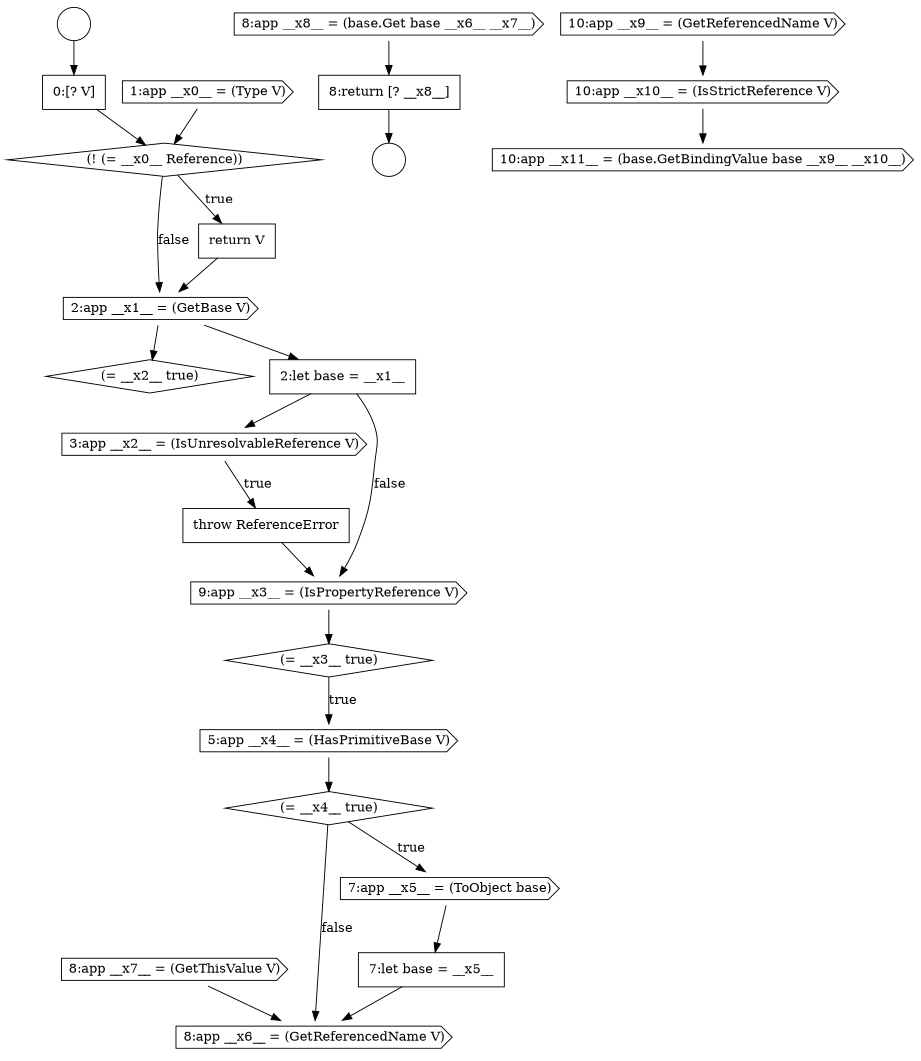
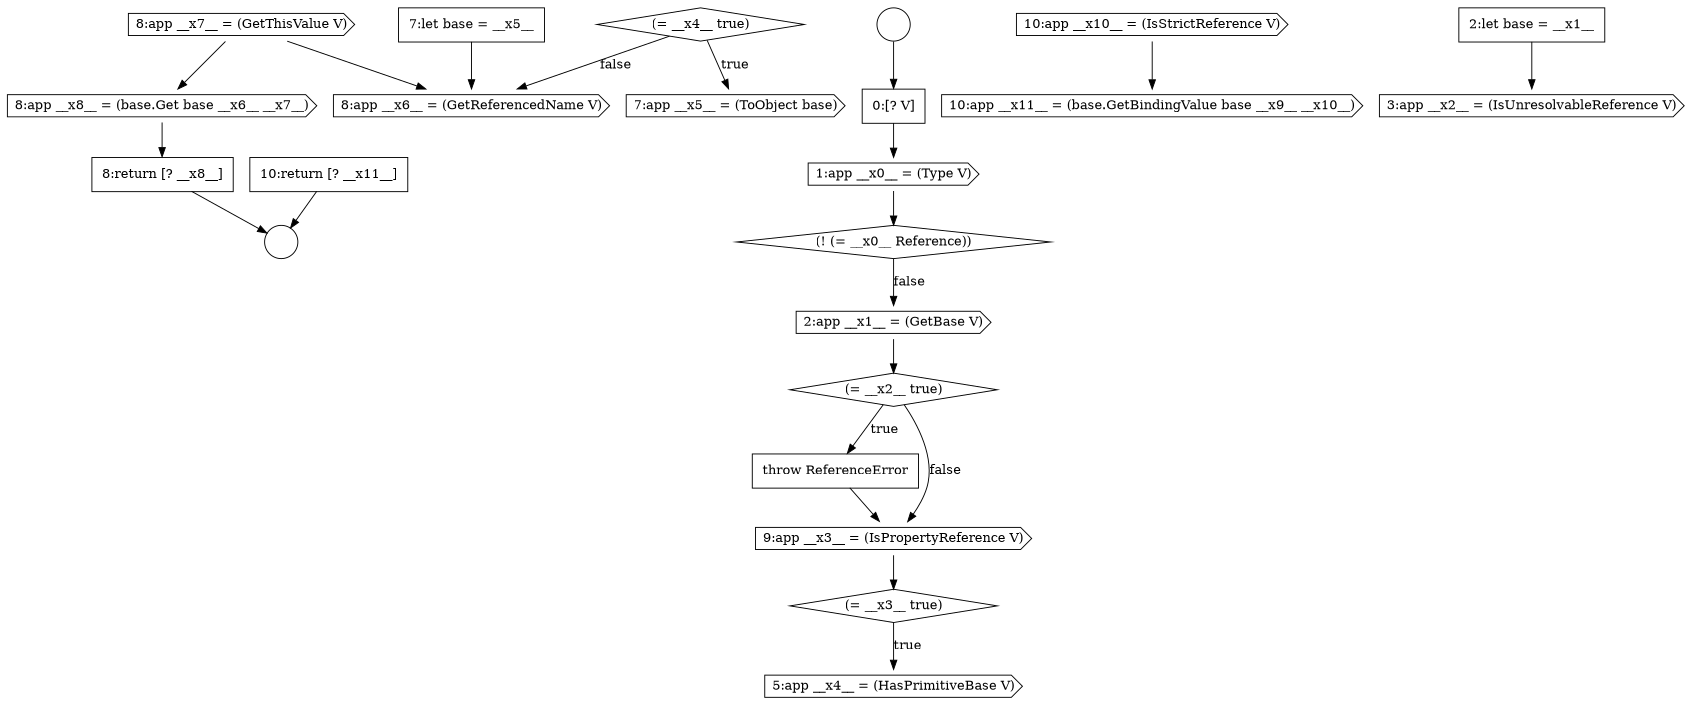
(703, 24) -> none
none -> (205, 62)
(117, 124) -> (894, 136)
none -> (328, 174)
(236, 241) -> none
(247, 341) -> none
(238, 481) -> (868, 425)
(373, 481) -> (928, 459)
(329, 770) -> none
(442, 924) -> none
